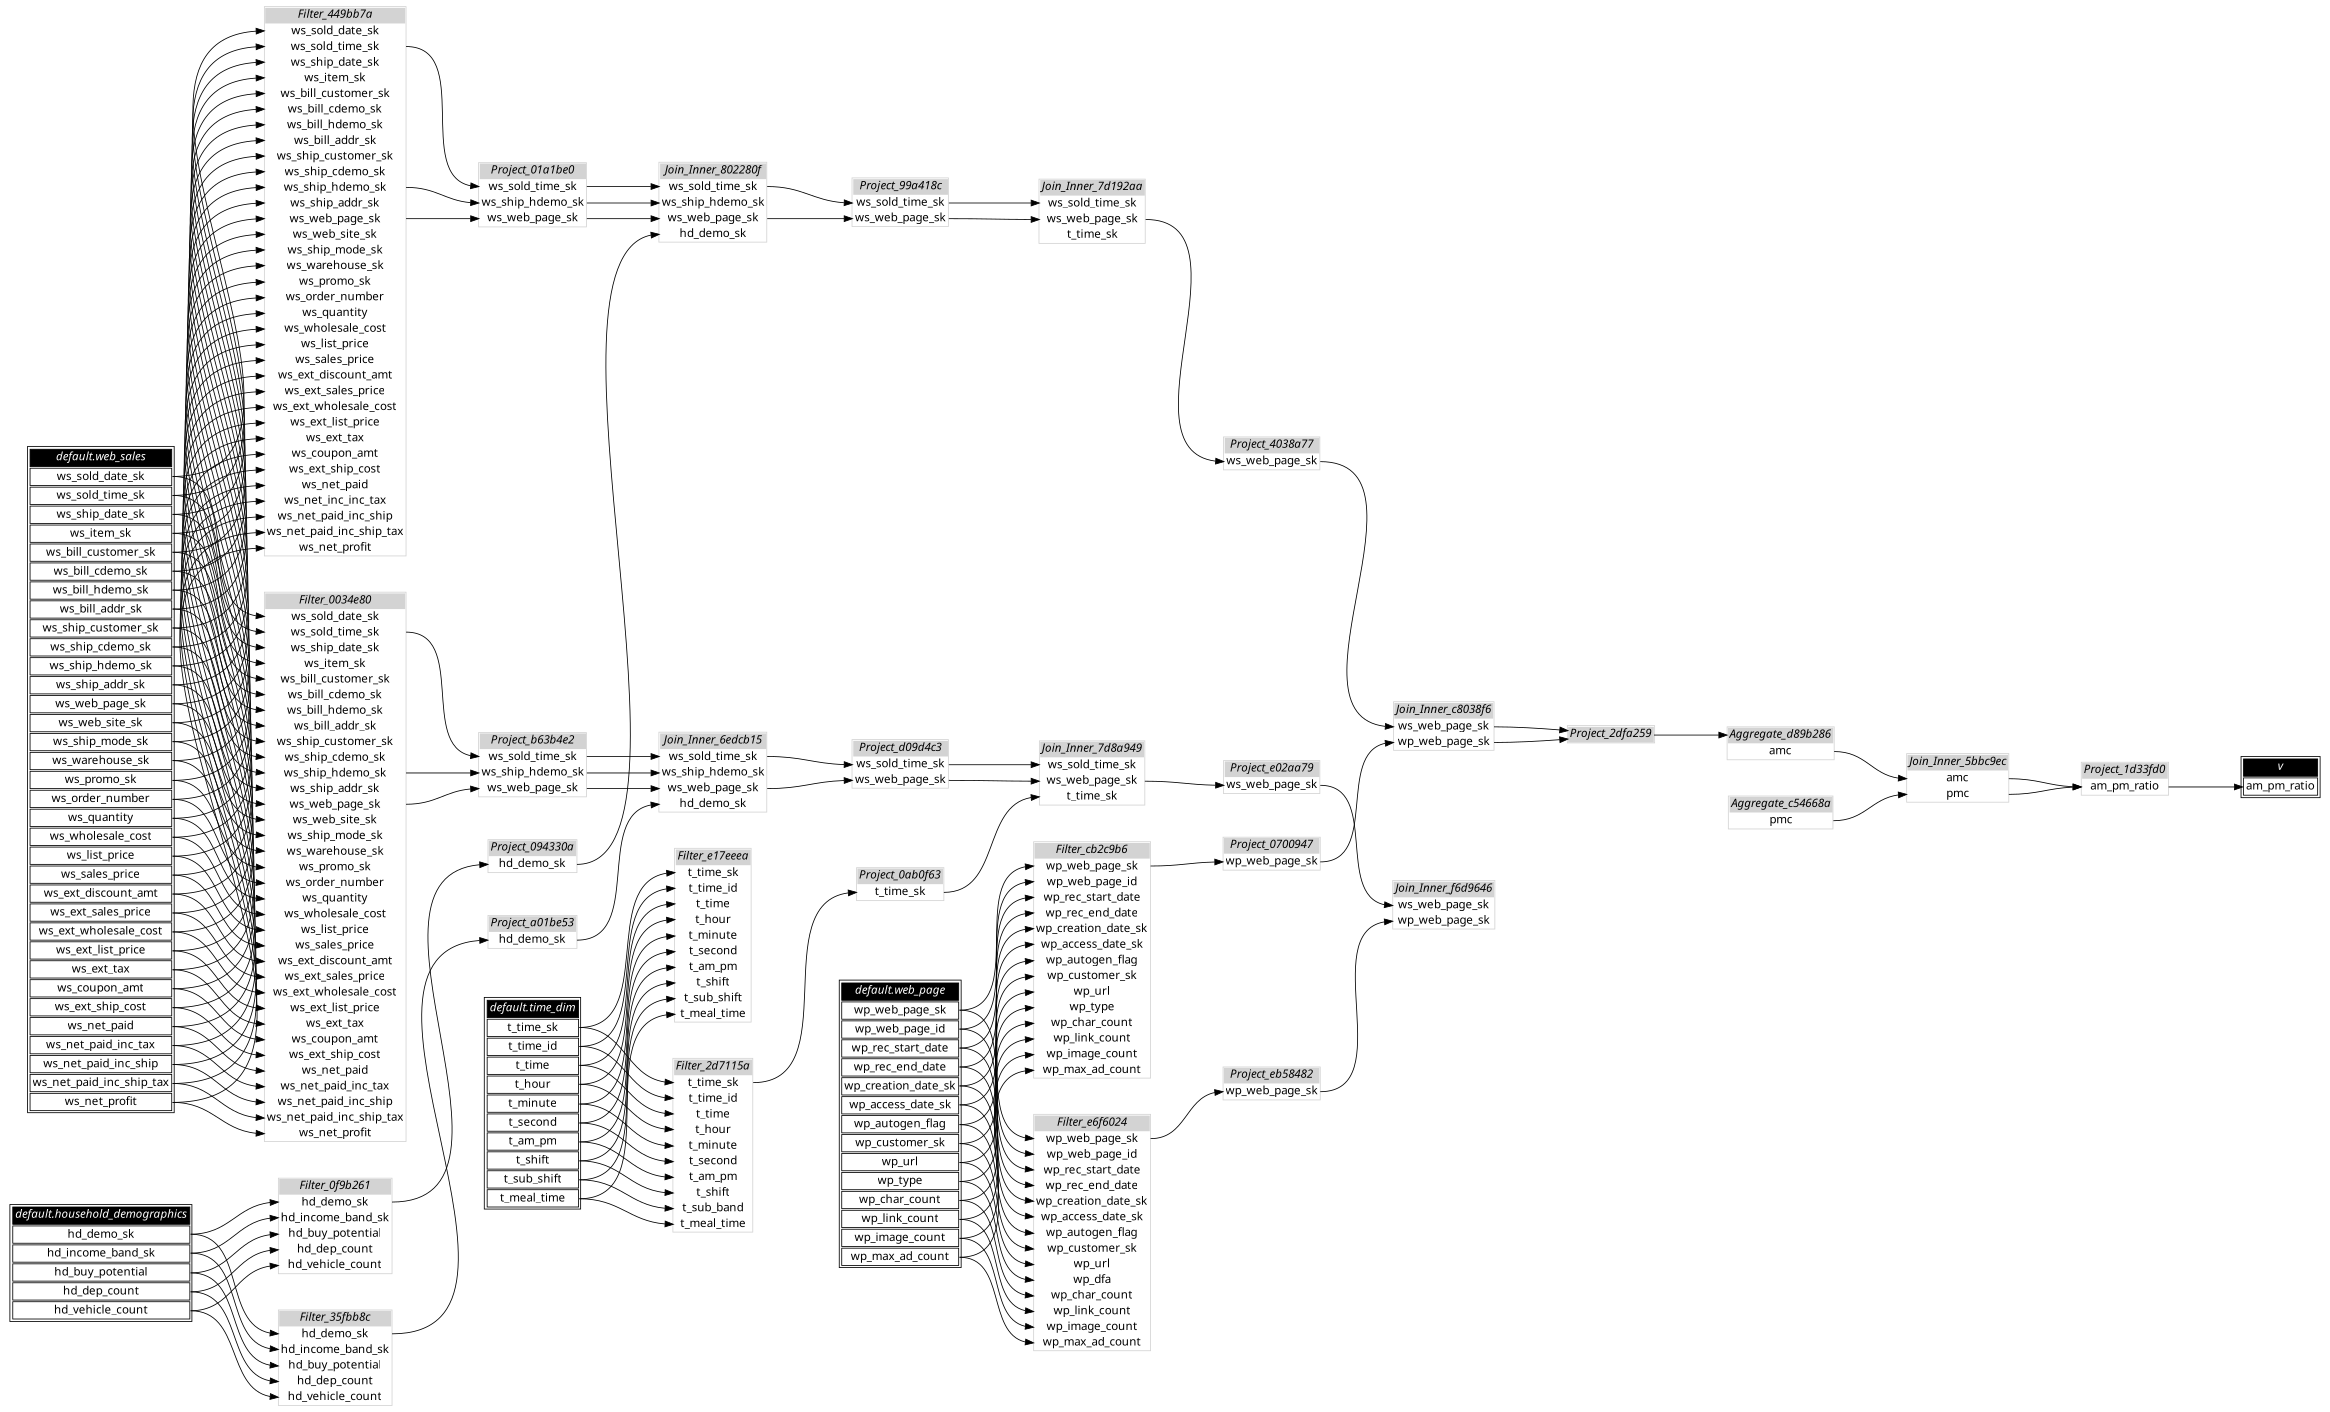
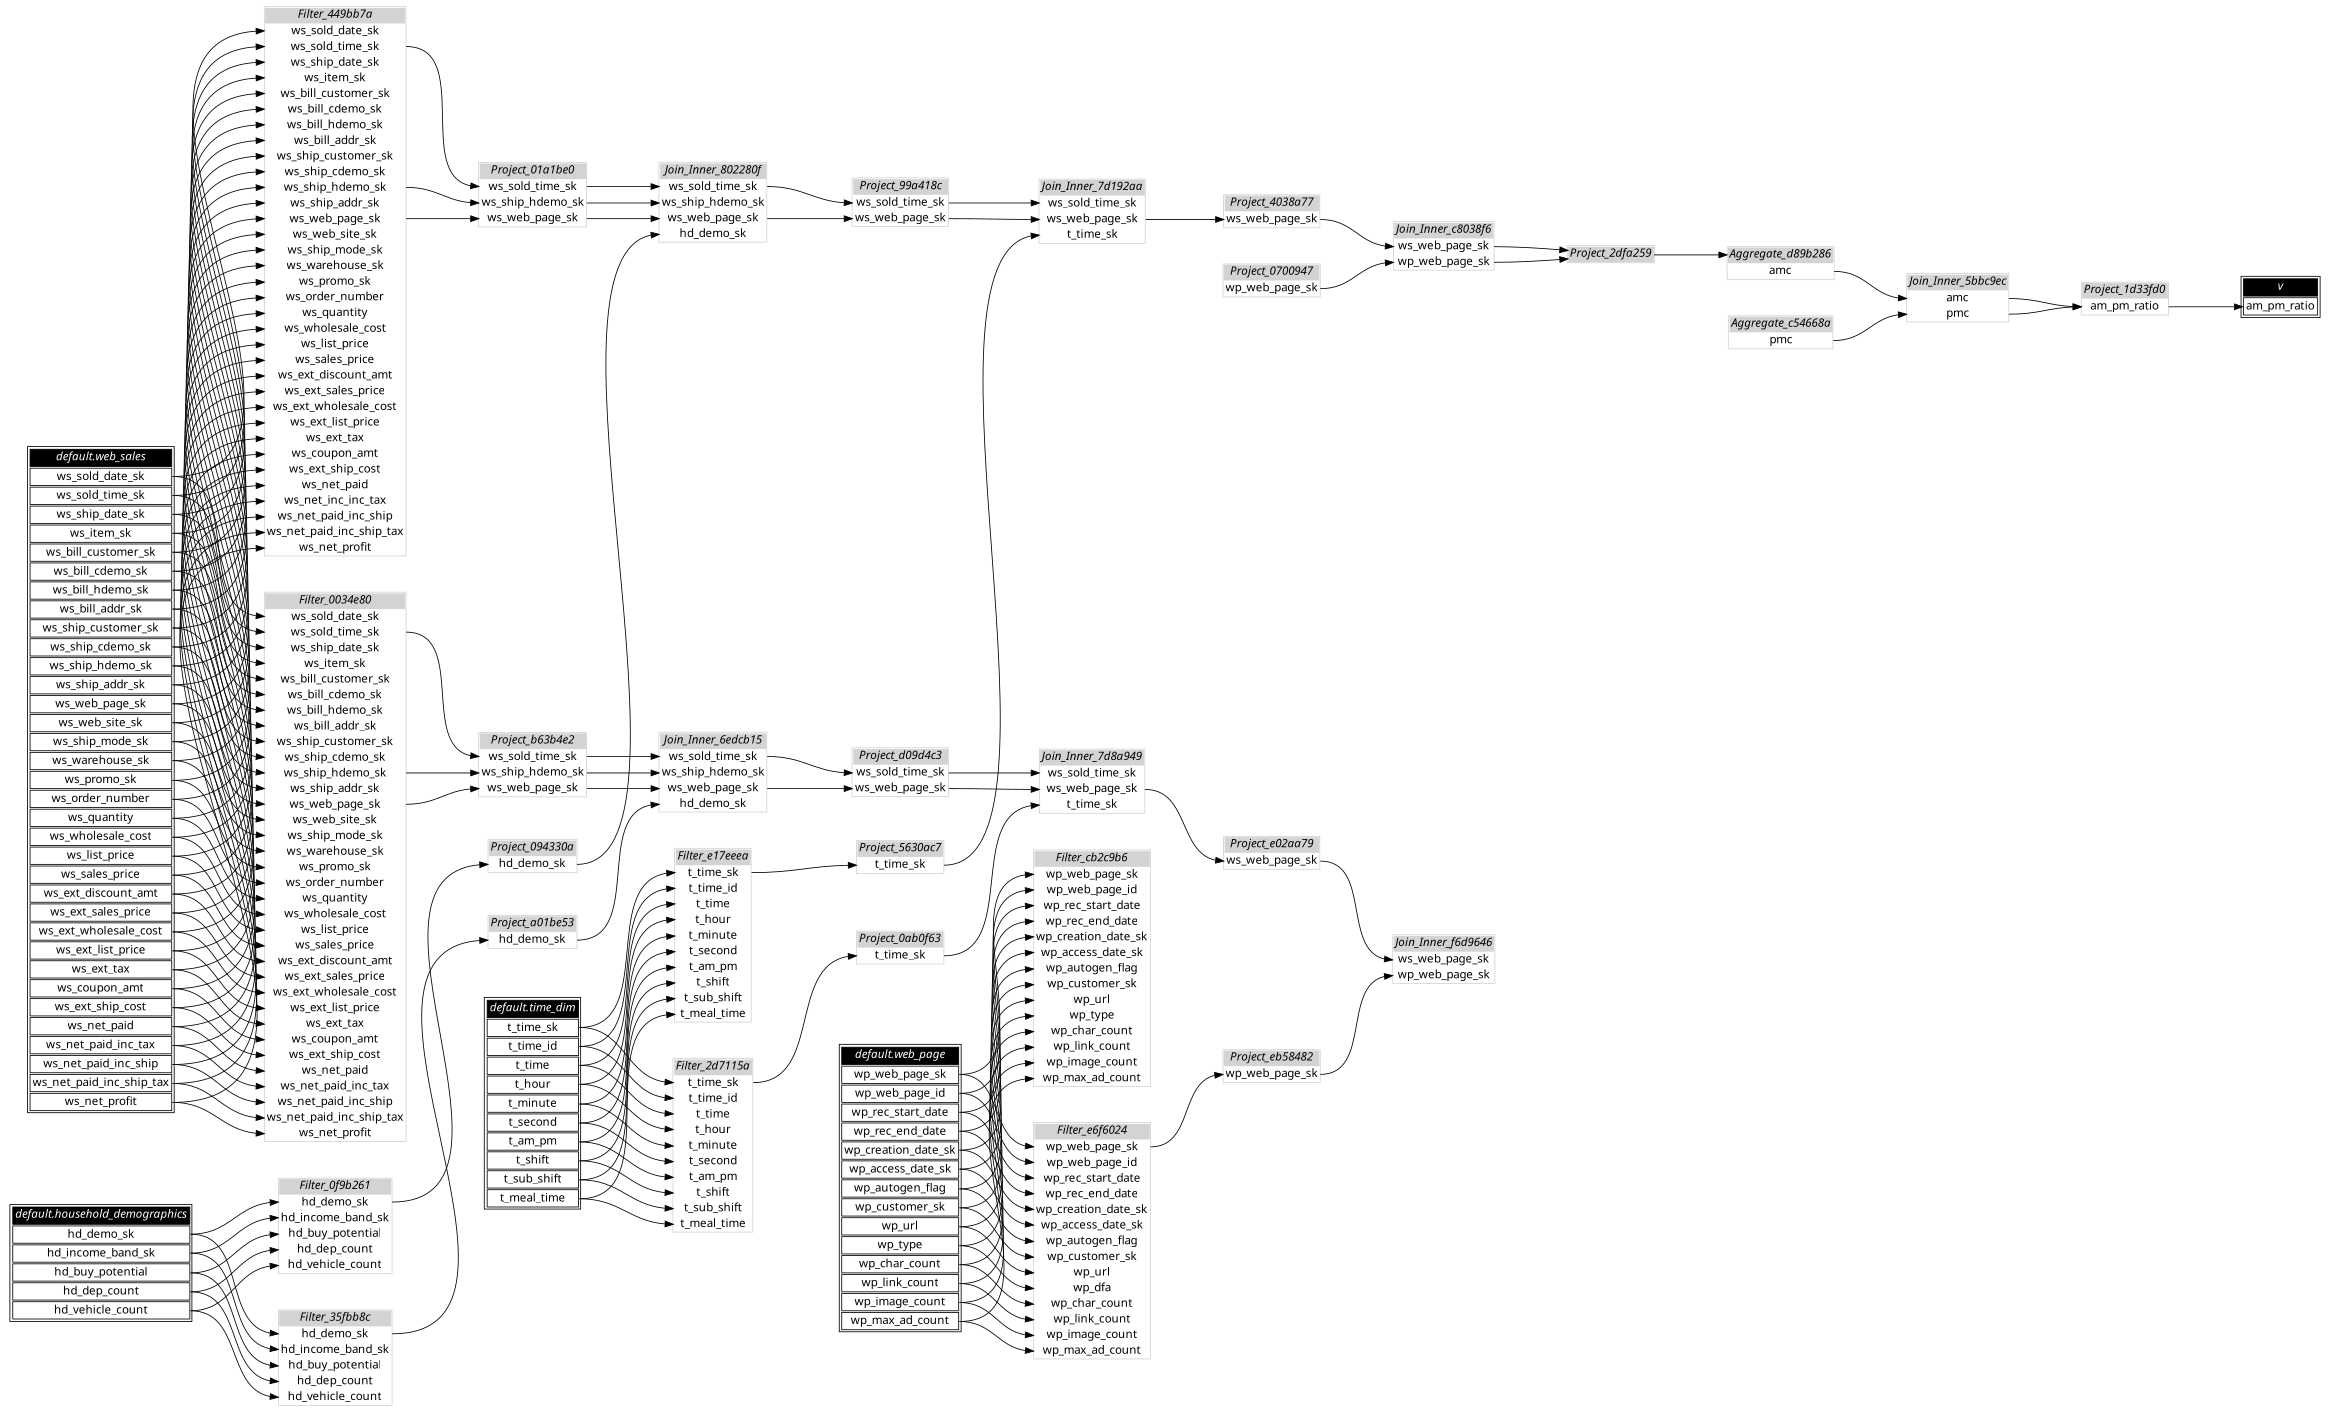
none -> (900, 857)
(1183, 864) -> none
(713, 1208) -> (713, 1208)
